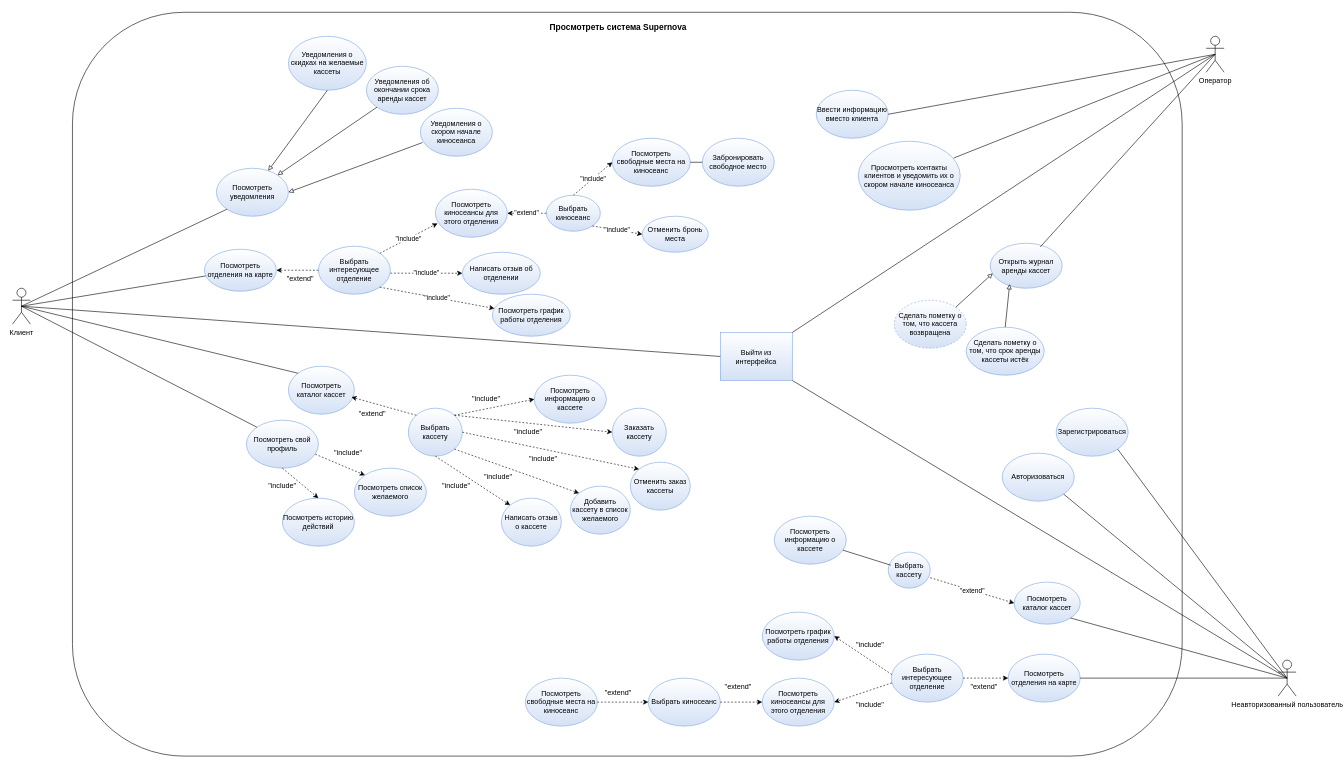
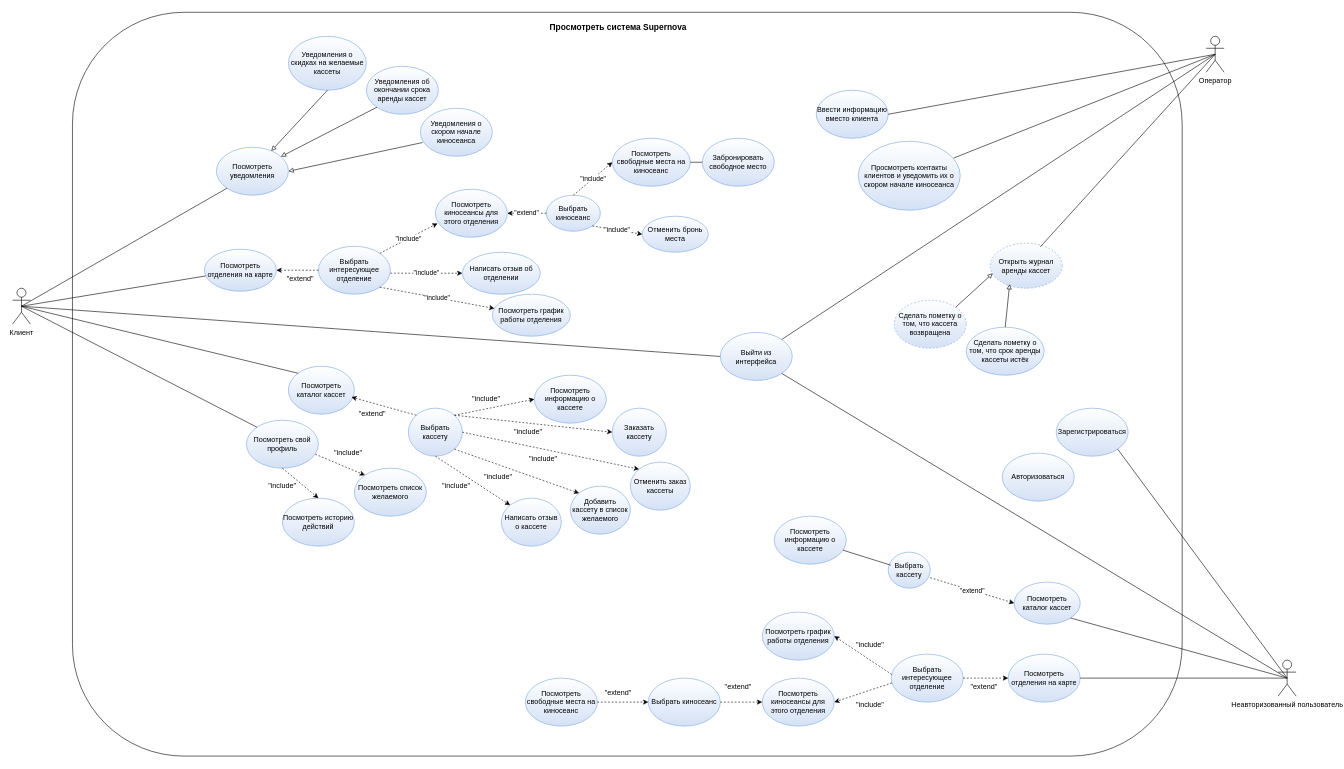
(252, 192) -> (252, 171)
(1026, 266) -> (1026, 266)
(756, 357) -> (756, 357)
(1171, 582) -> none
